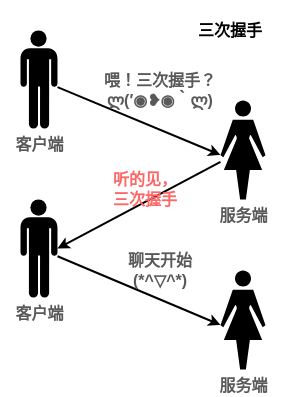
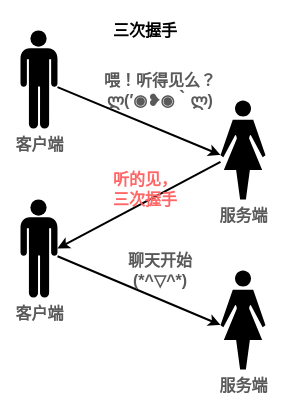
(231, 31) -> (146, 31)
(161, 91) -> (161, 91)
